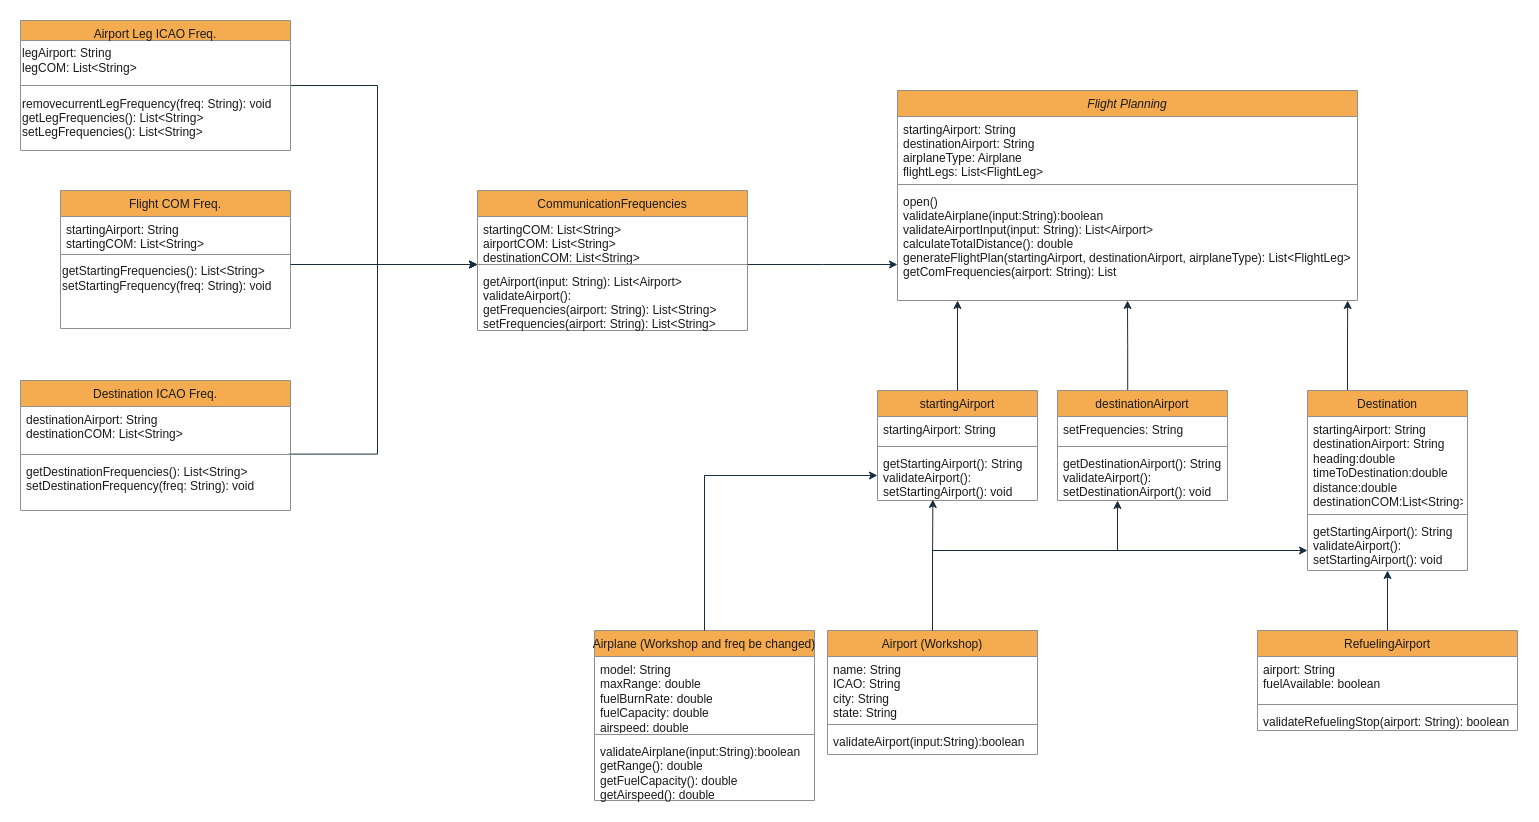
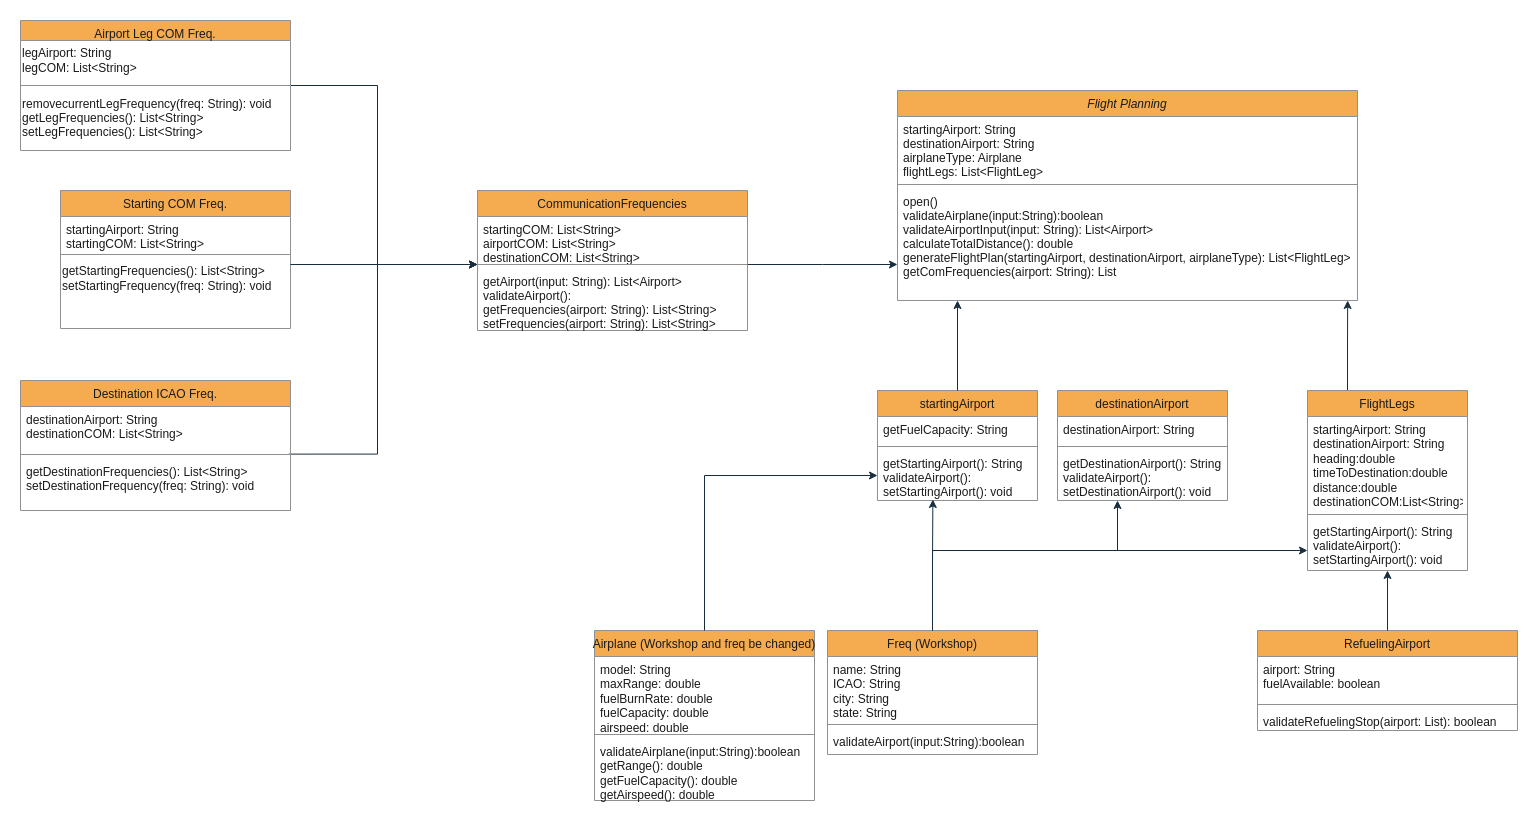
(155, 34) -> (155, 34)
(175, 204) -> (175, 204)
(1128, 350) -> none
(1387, 404) -> (1387, 404)
(952, 430) -> (952, 430)
(1131, 430) -> (1141, 430)
(932, 644) -> (932, 644)
(1404, 722) -> (1397, 722)
